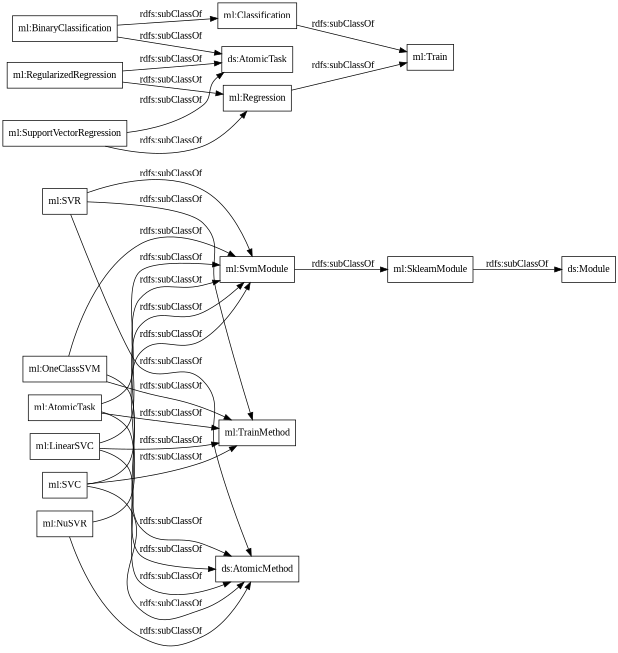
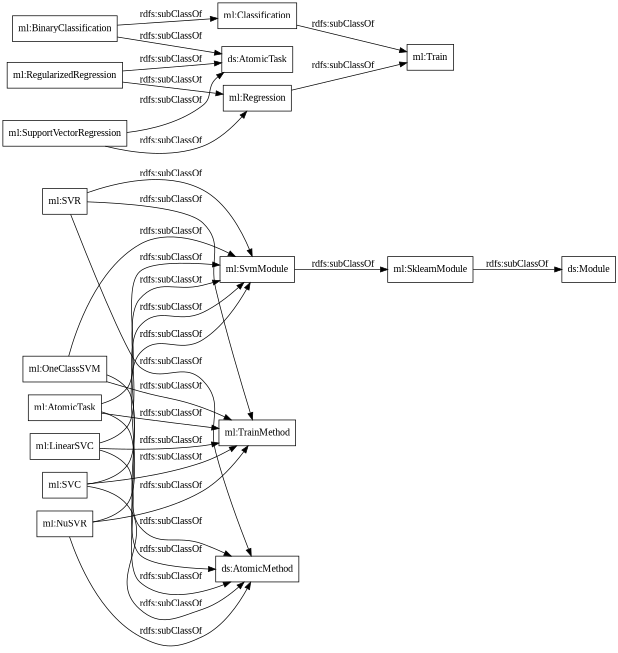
none -> (177, 503)
